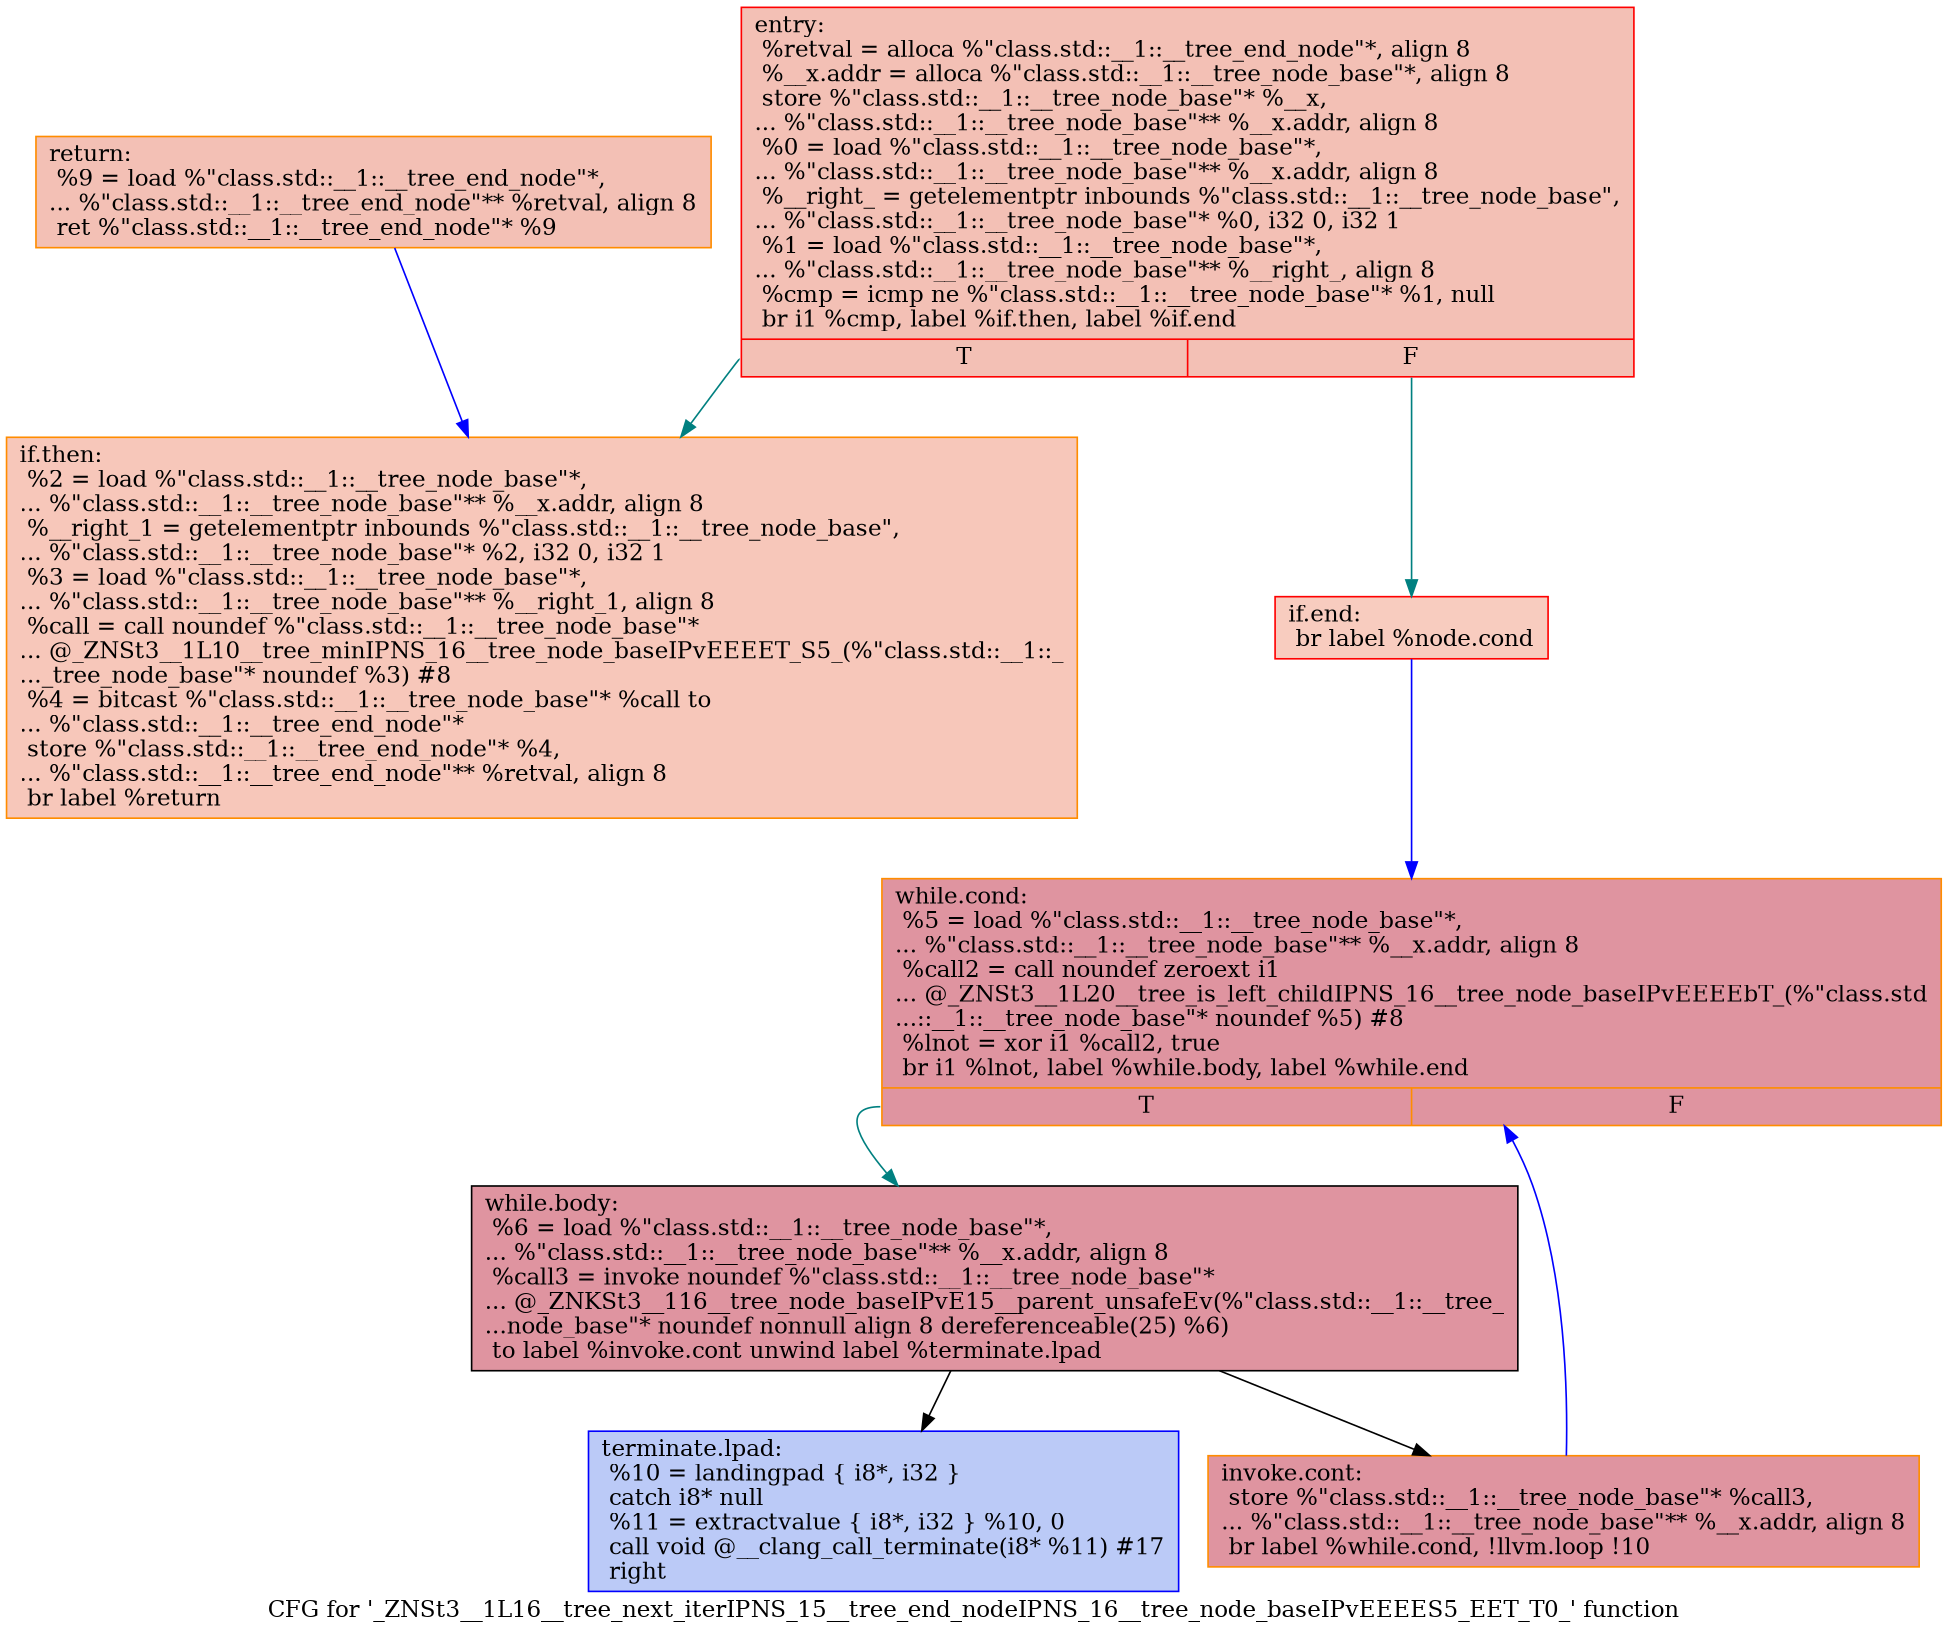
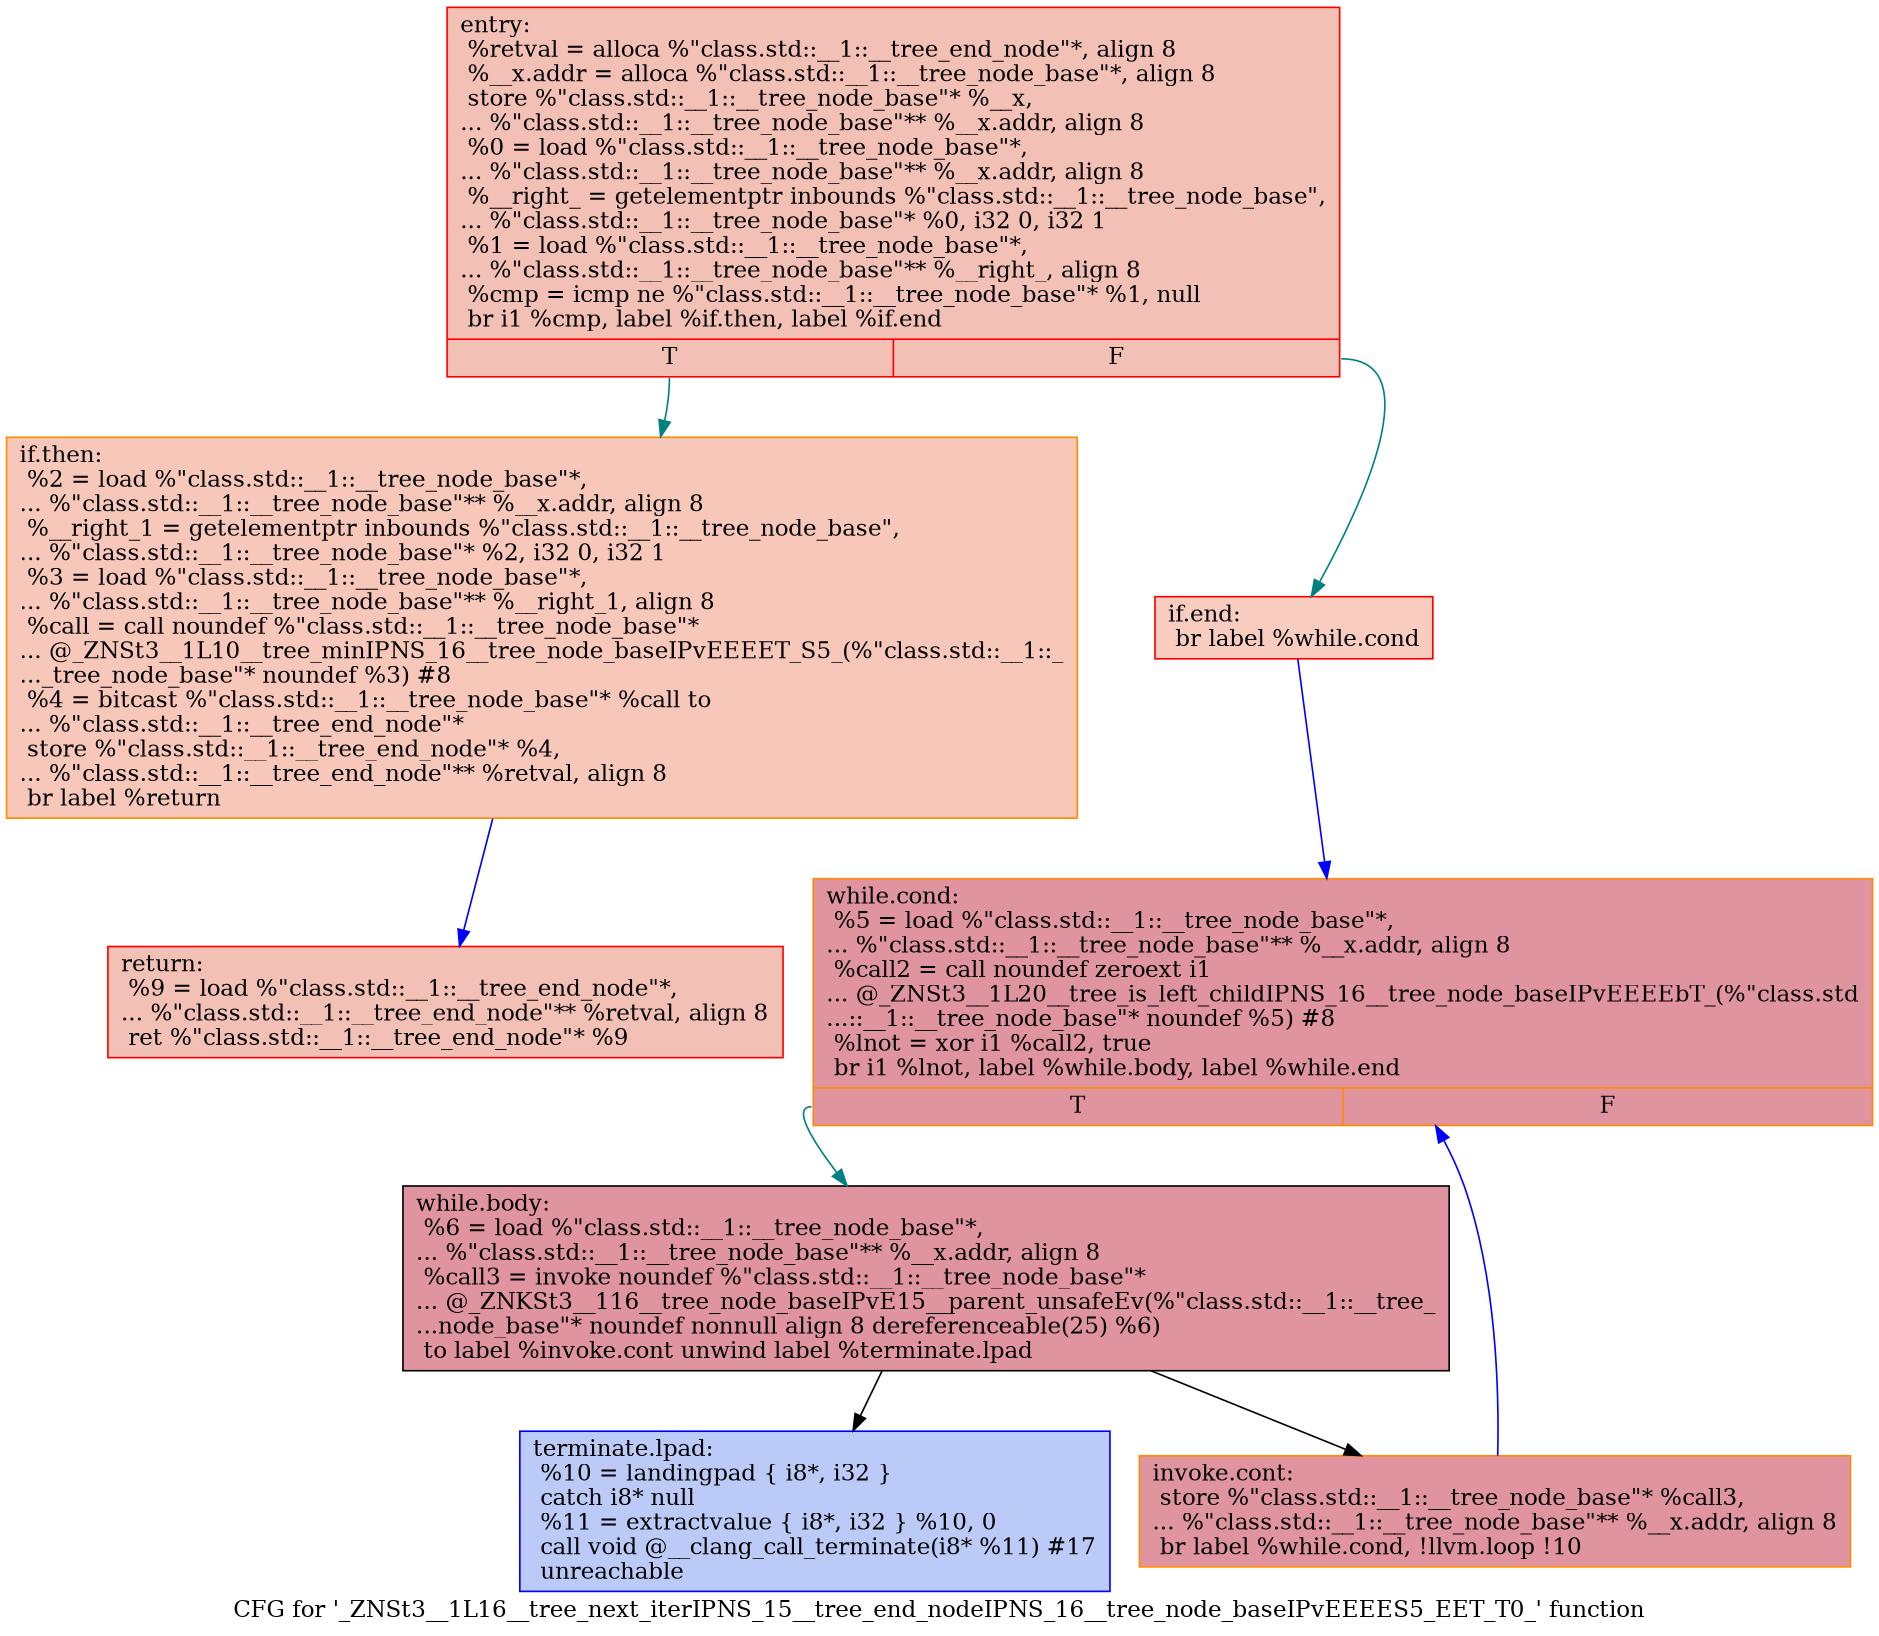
(374, 192) -> (445, 1002)
(428, 335) -> (478, 874)
(1412, 639) -> (1294, 639)
(634, 1572) -> (609, 1572)
